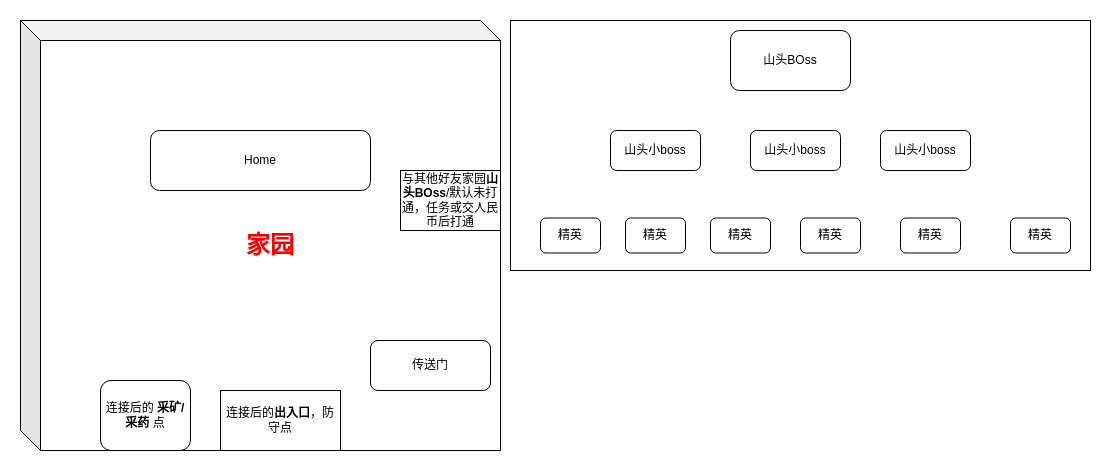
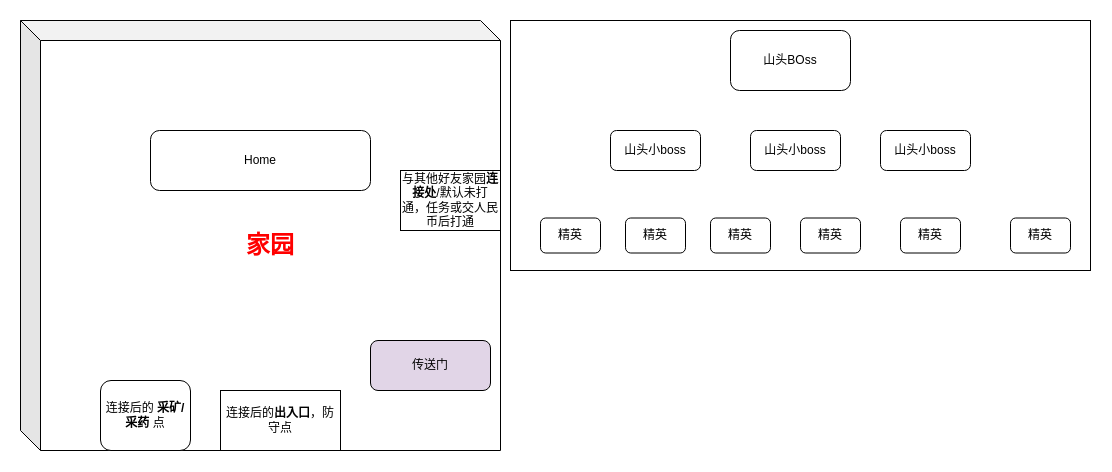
(451, 201) -> (451, 201)
(431, 366) -> (431, 366)
